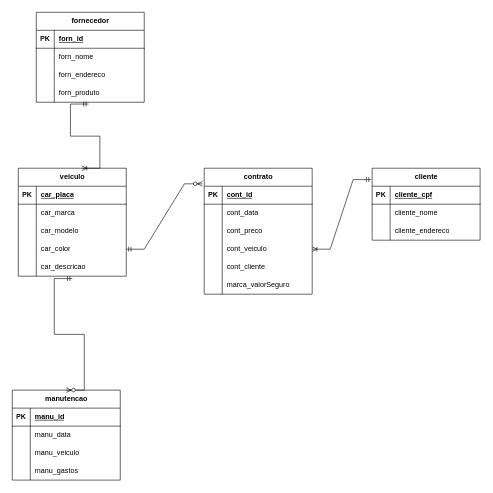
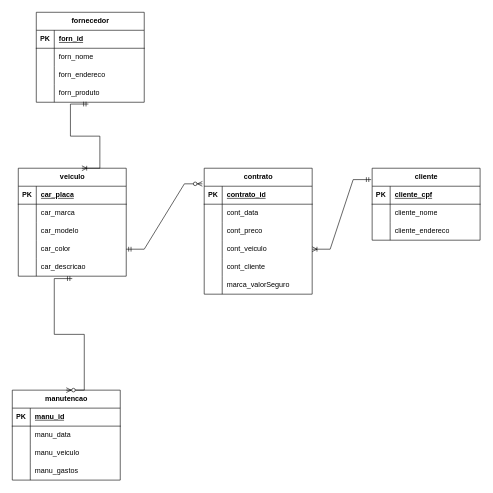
(240, 195) -> (248, 195)
